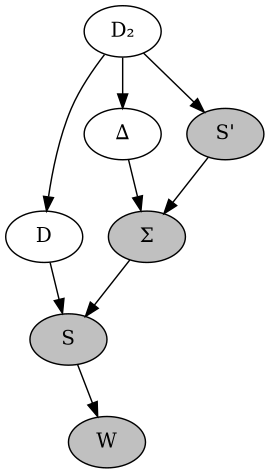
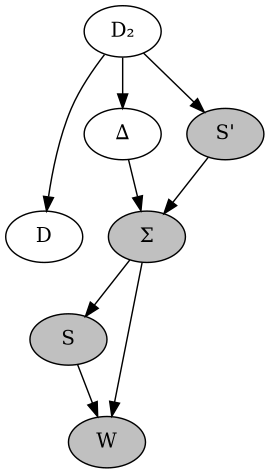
(55, 281) -> none
none -> (128, 332)
